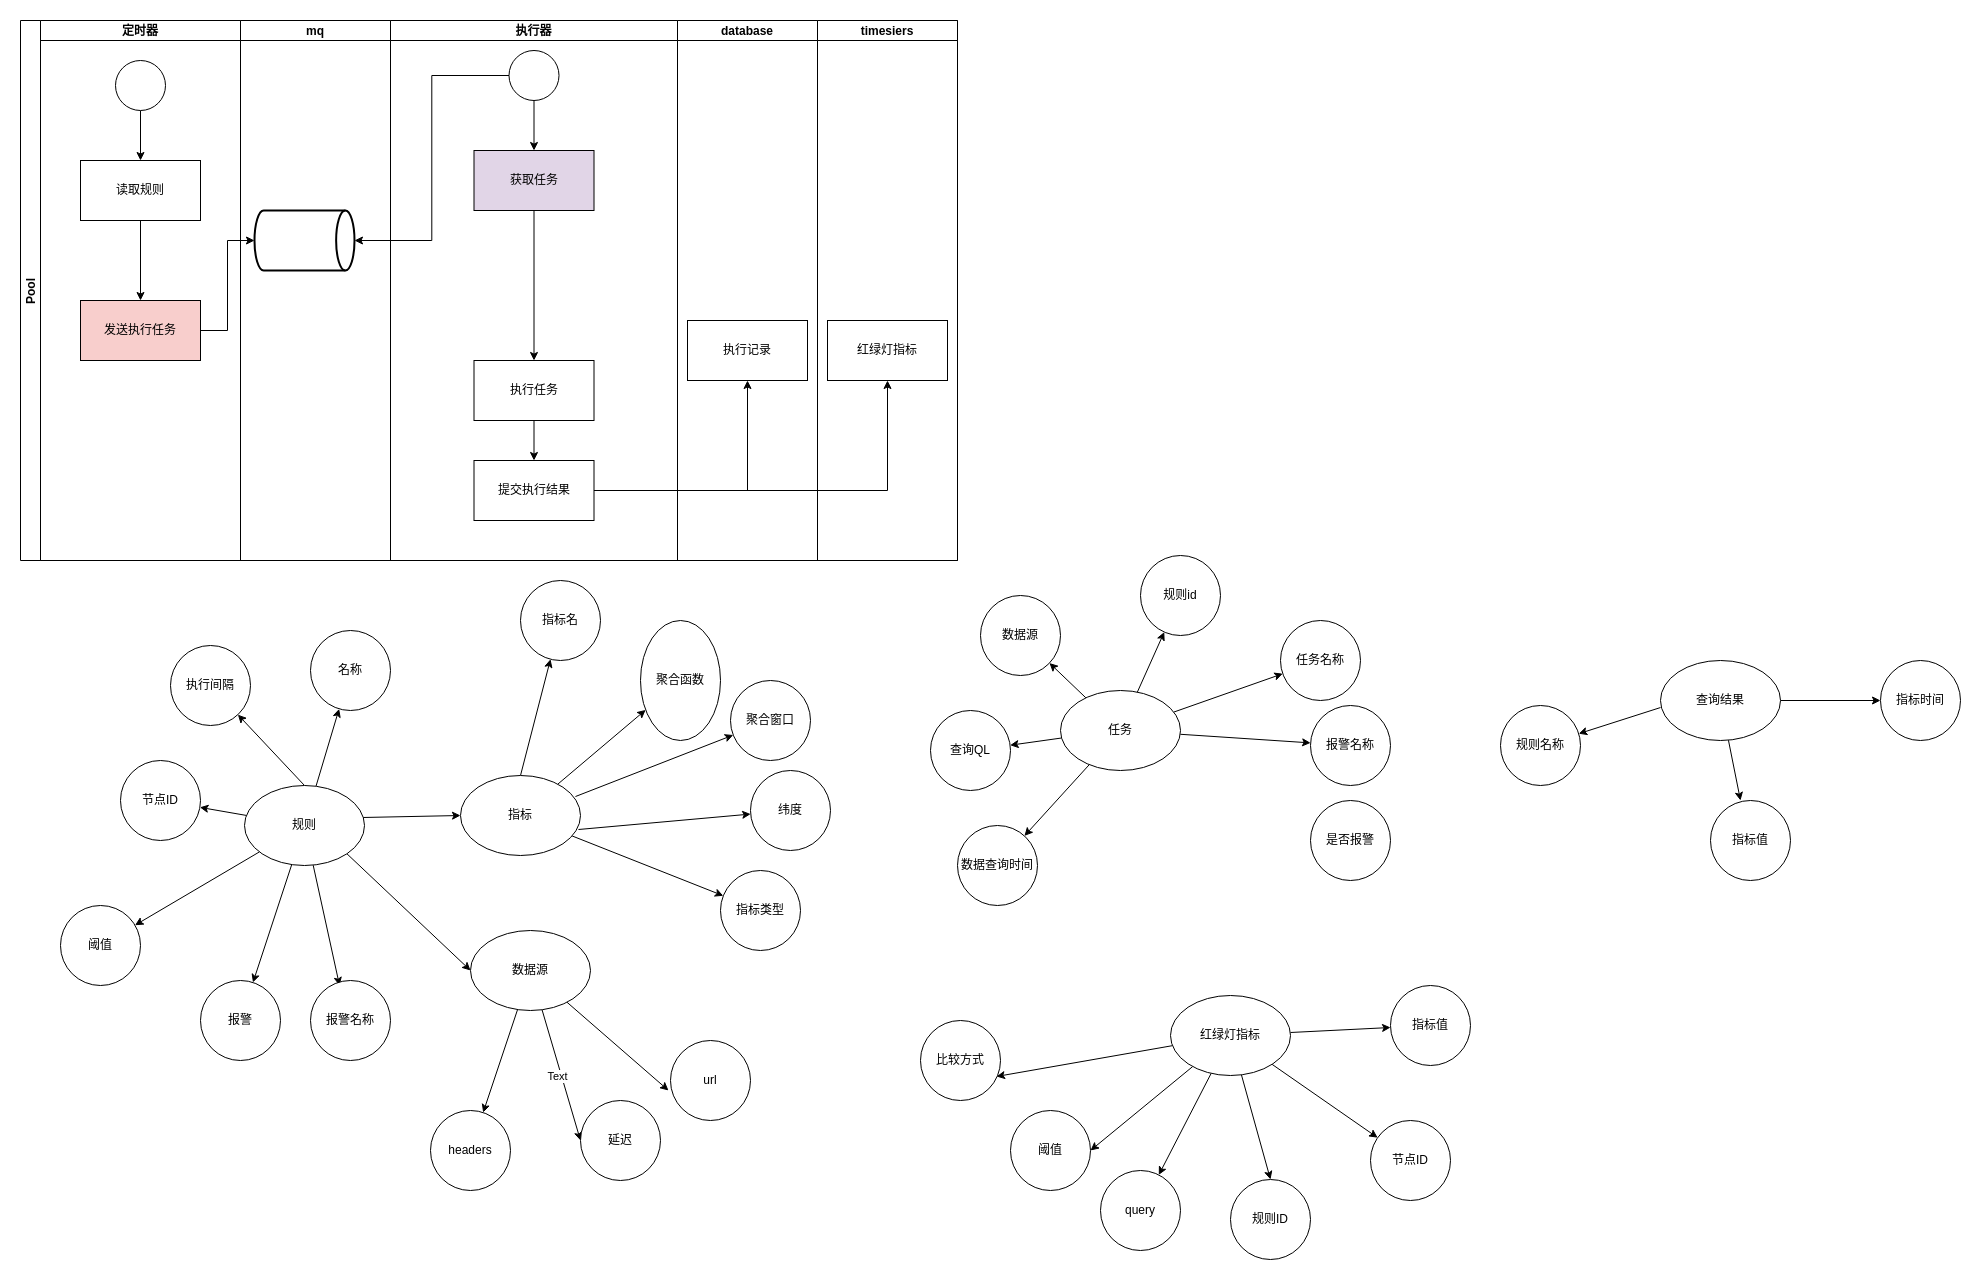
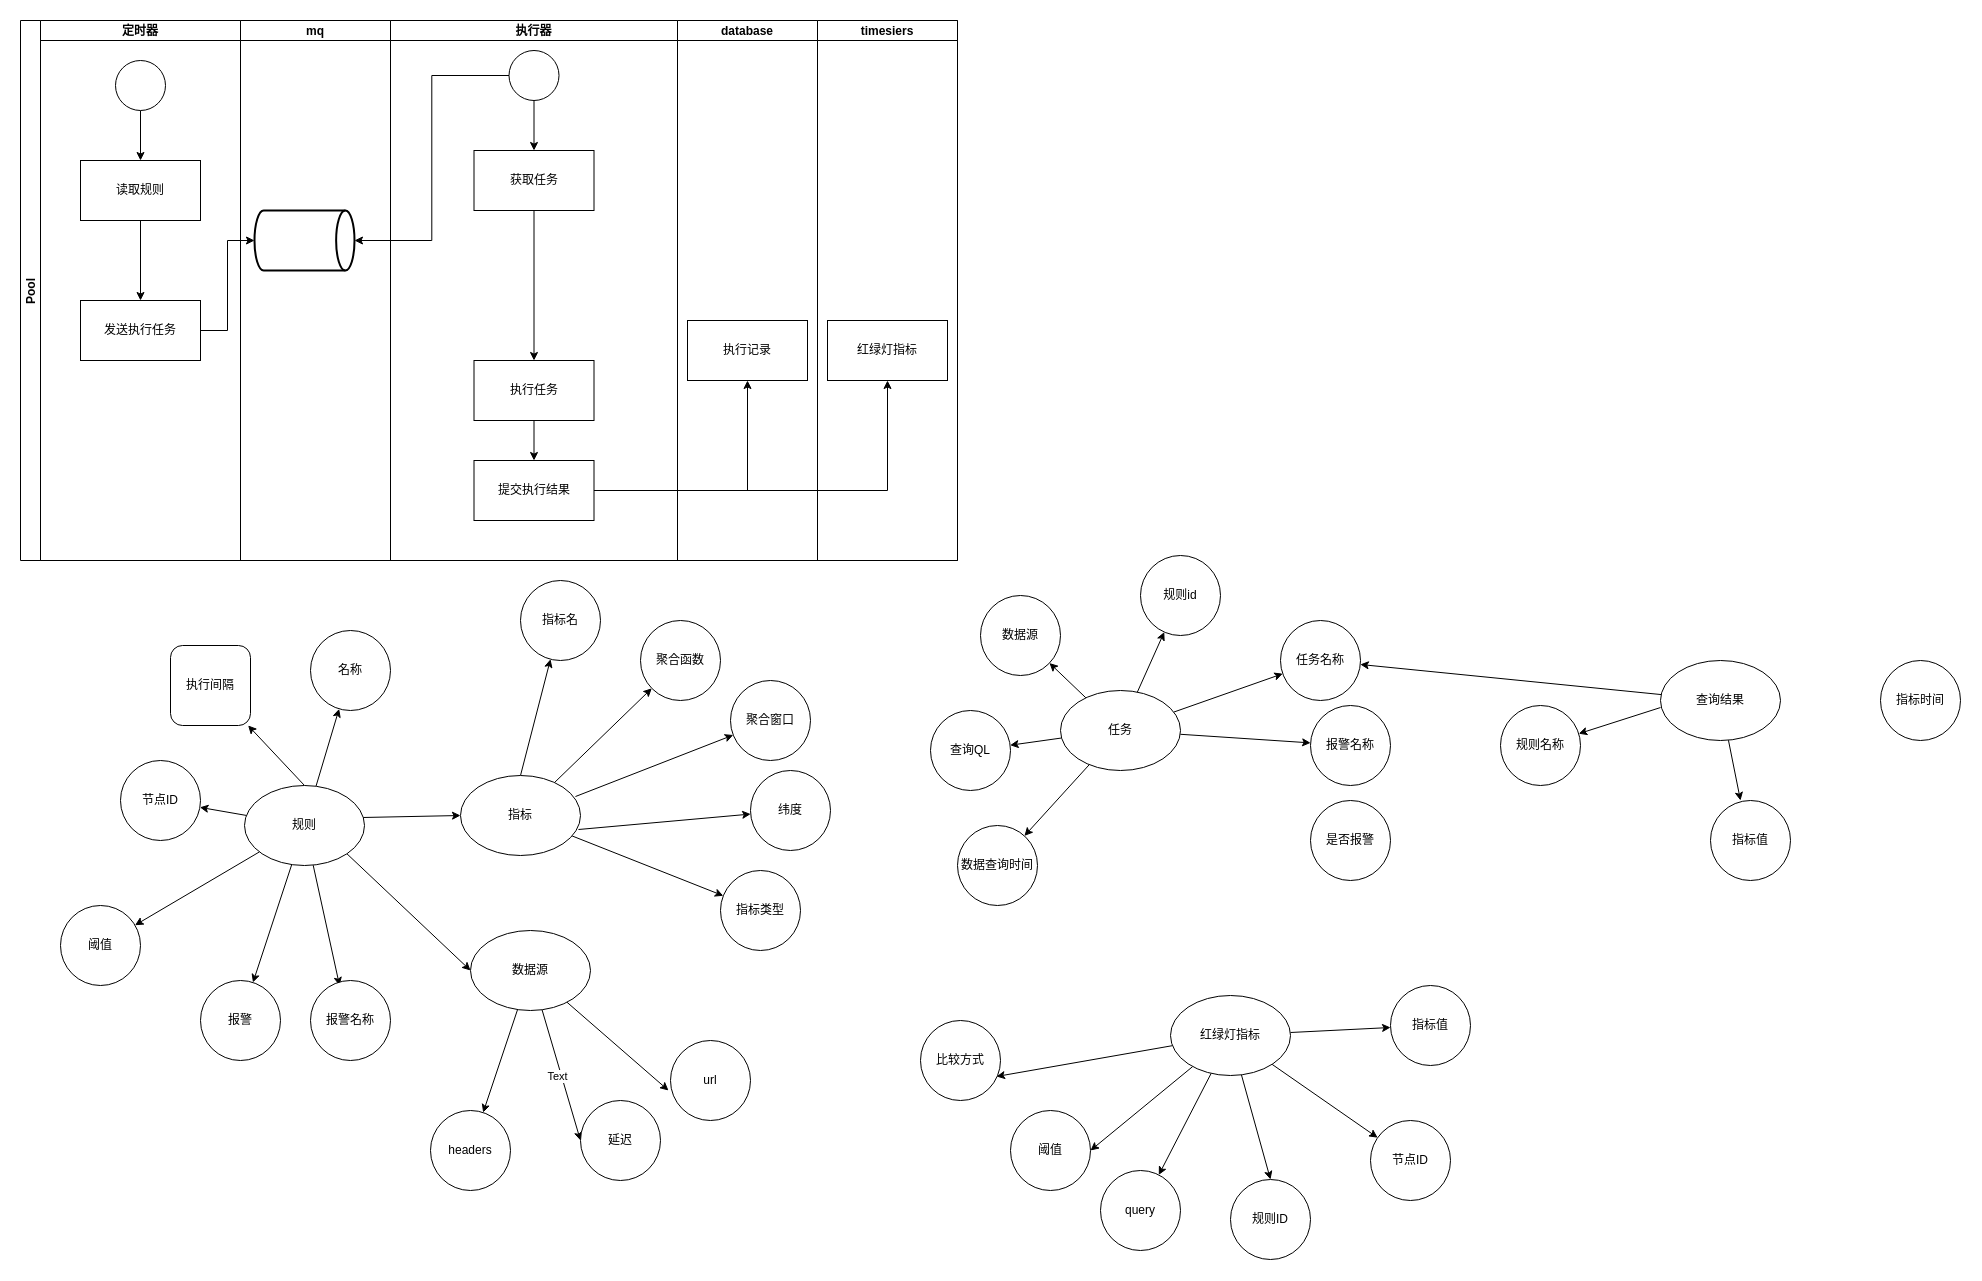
(534, 181) -> (534, 181)
(141, 331) -> (141, 331)
(681, 681) -> (681, 661)
(211, 686) -> (211, 686)
(1827, 701) -> (1514, 680)
